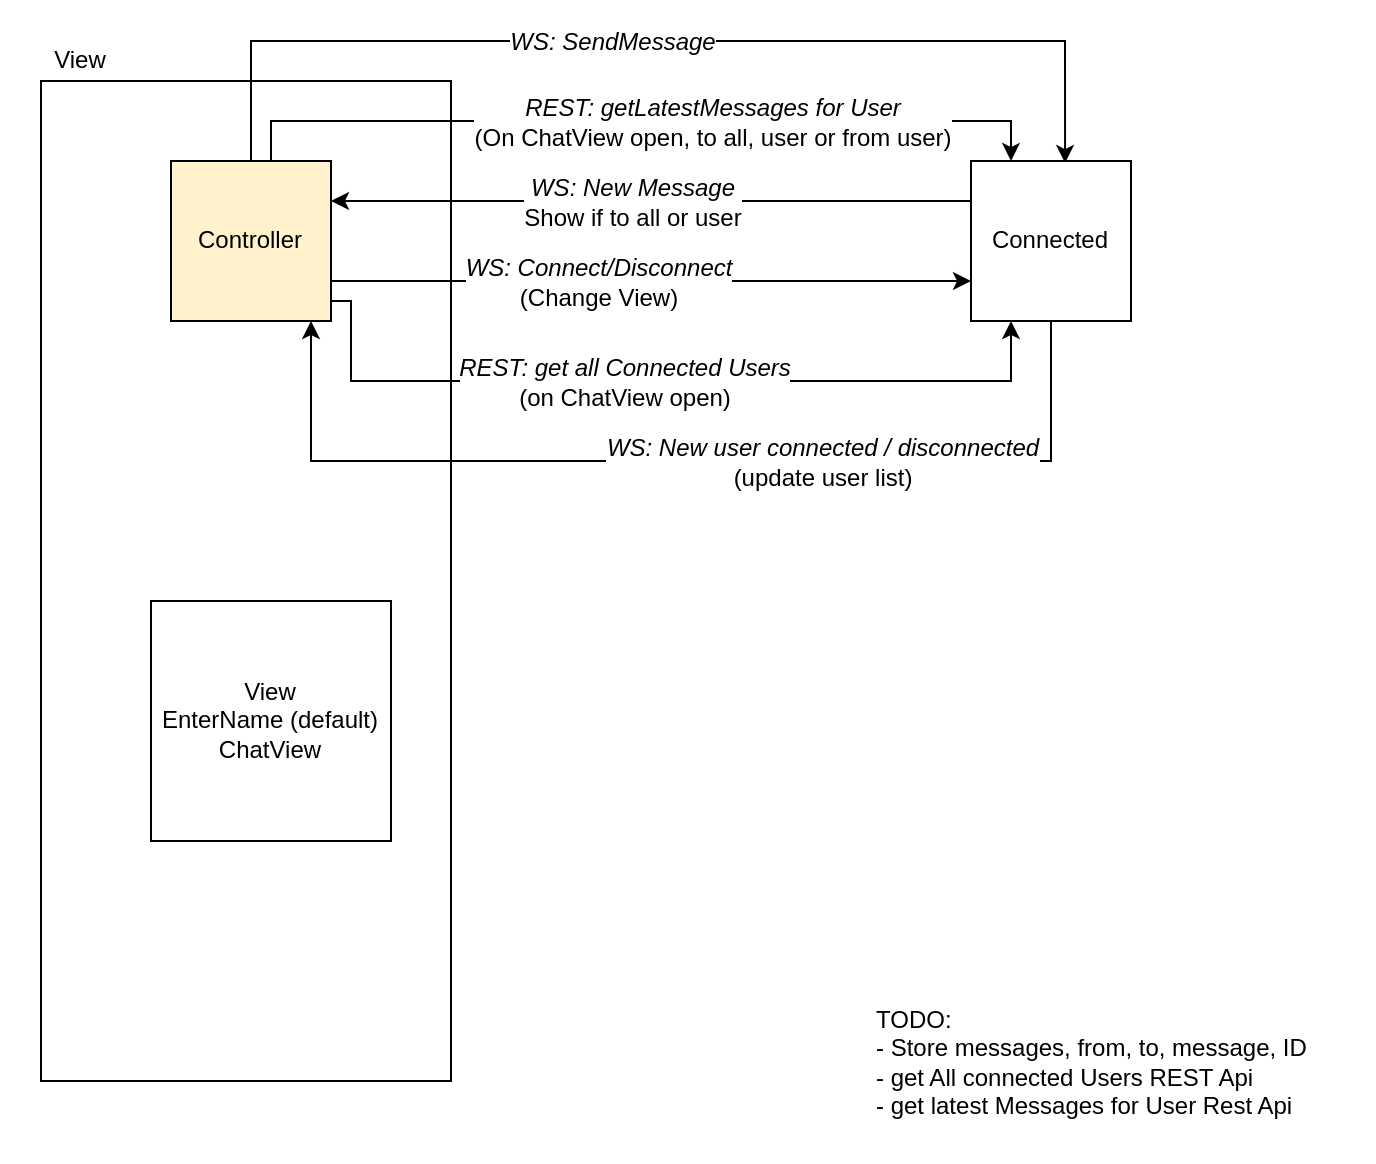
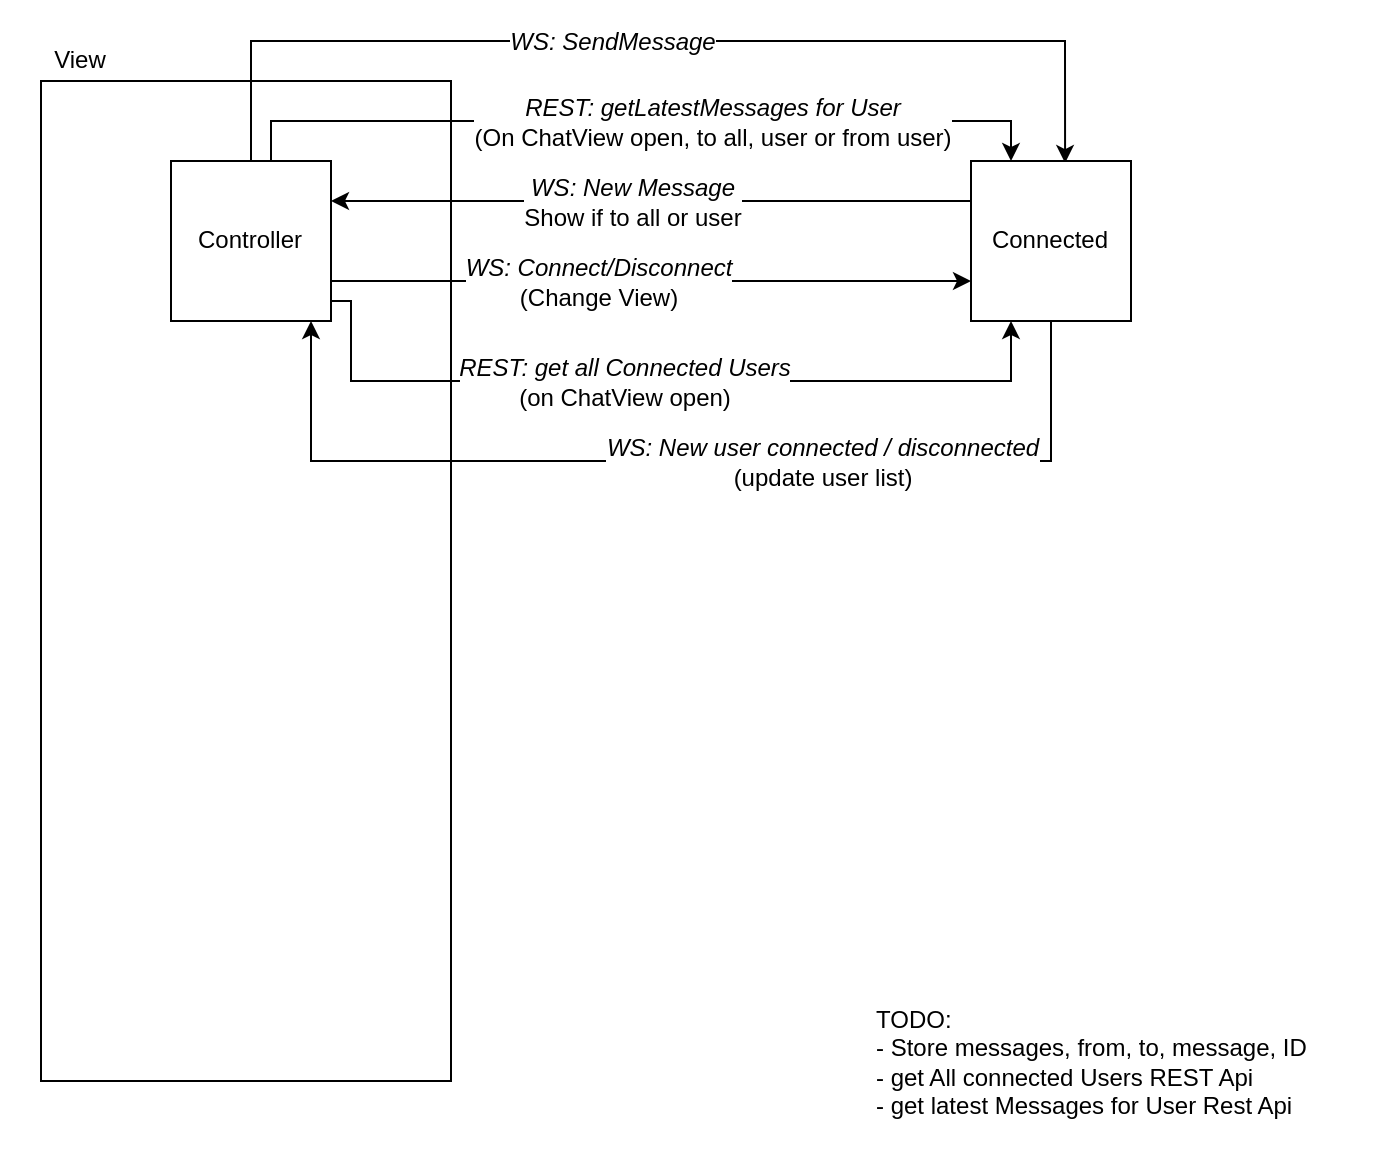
(251, 241) -> (251, 241)
(271, 721) -> none
